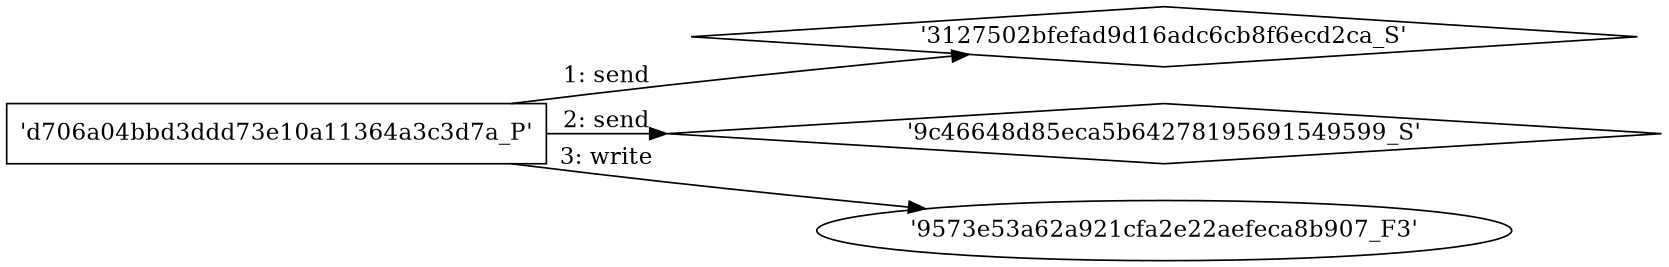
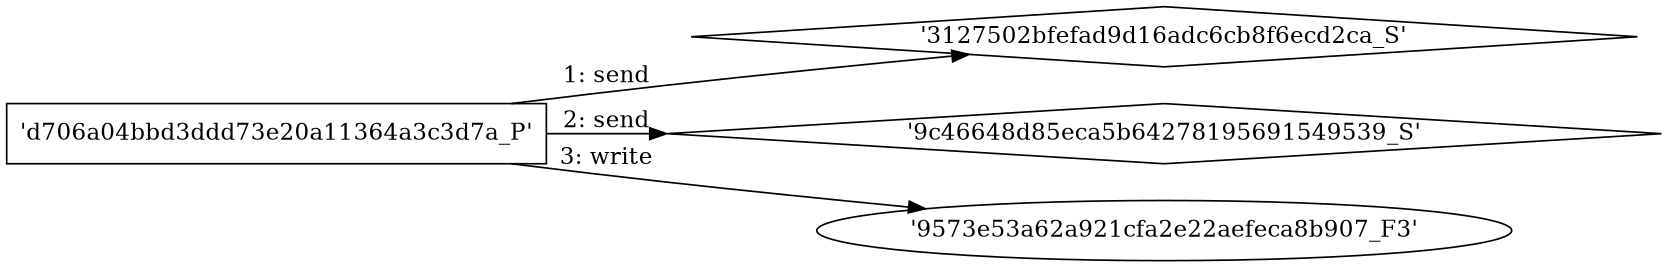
(277, 134) -> (277, 134)
(1164, 134) -> (1164, 134)
